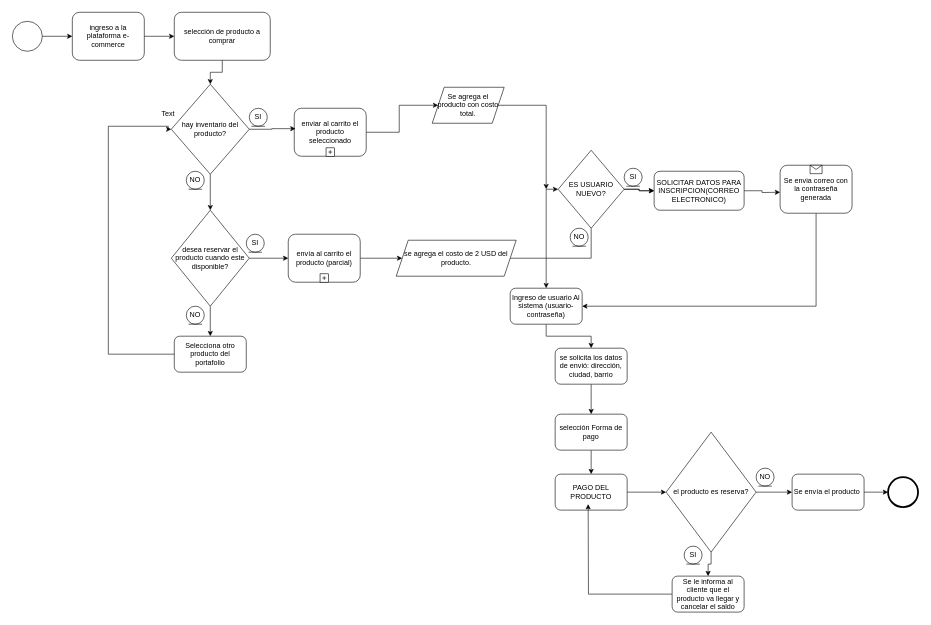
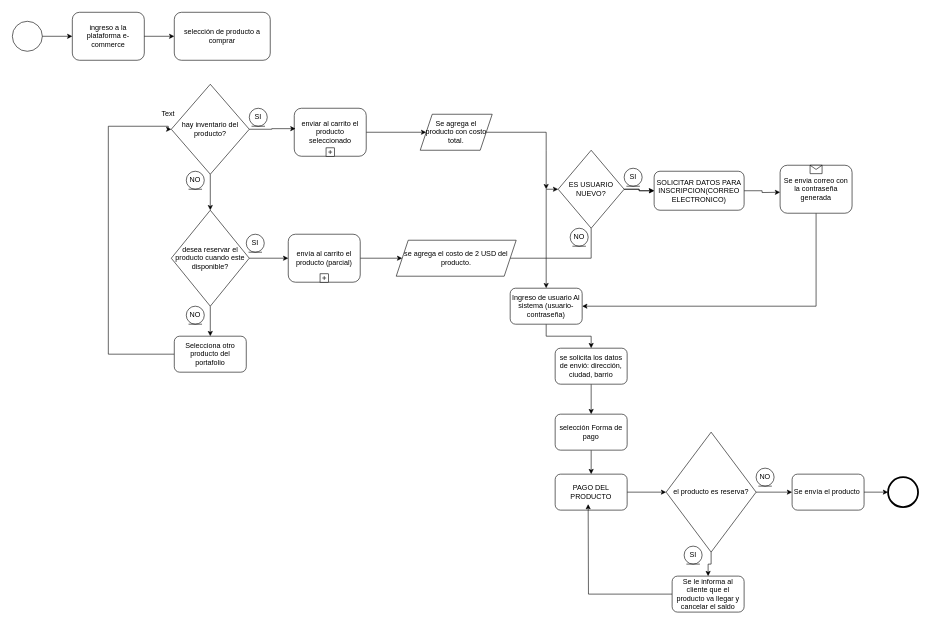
(210, 74) -> none
(468, 105) -> (456, 132)
